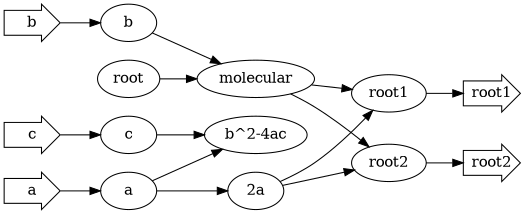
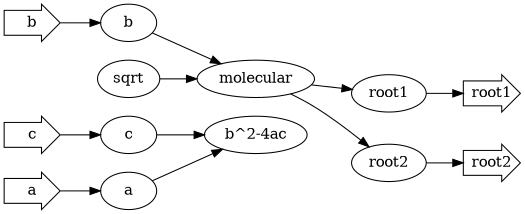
(129, 79) -> (129, 79)
(256, 191) -> none
